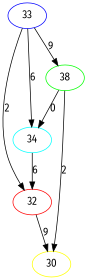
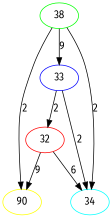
(44, 44) -> (59, 43)
(33, 78) -> (80, 140)
(53, 109) -> (95, 109)
(32, 167) -> (65, 168)
(52, 264) -> (22, 202)
